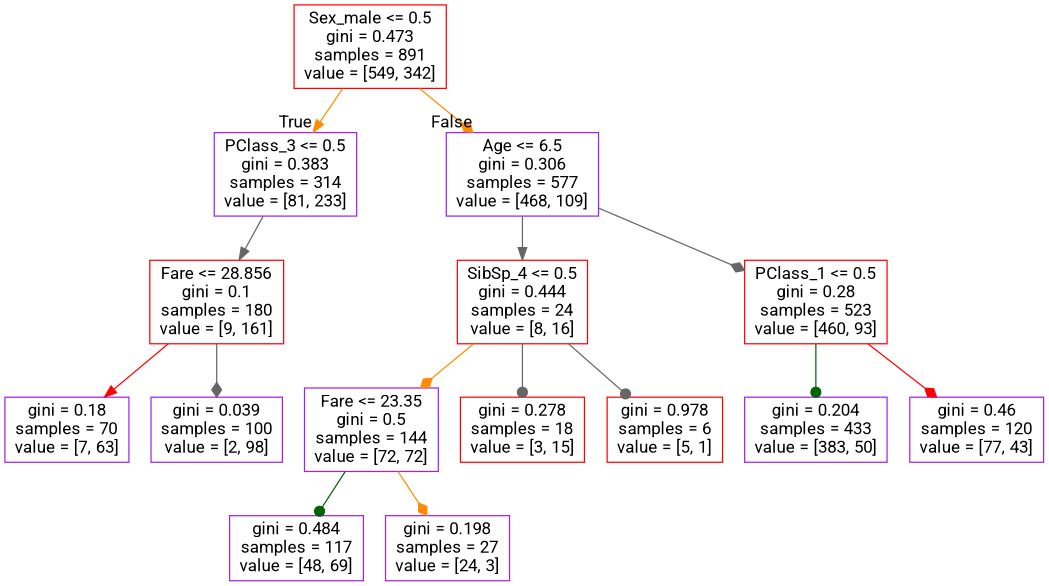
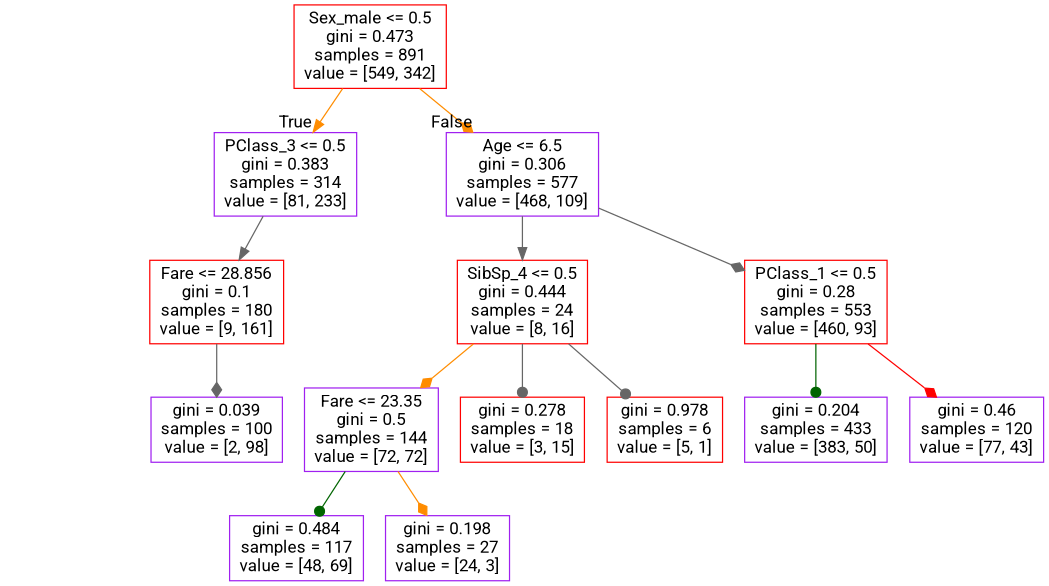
(816, 302) -> (816, 302)
(67, 430) -> none
